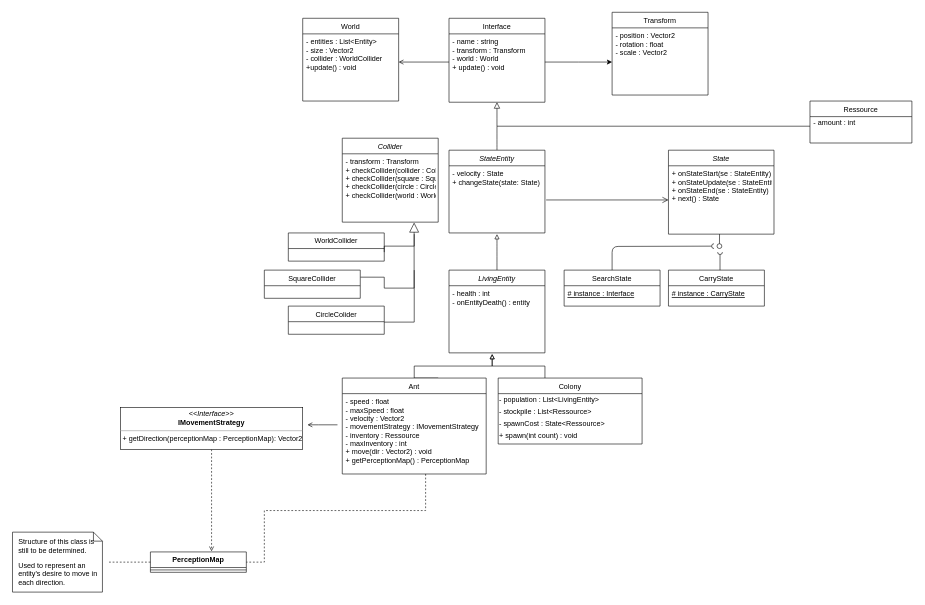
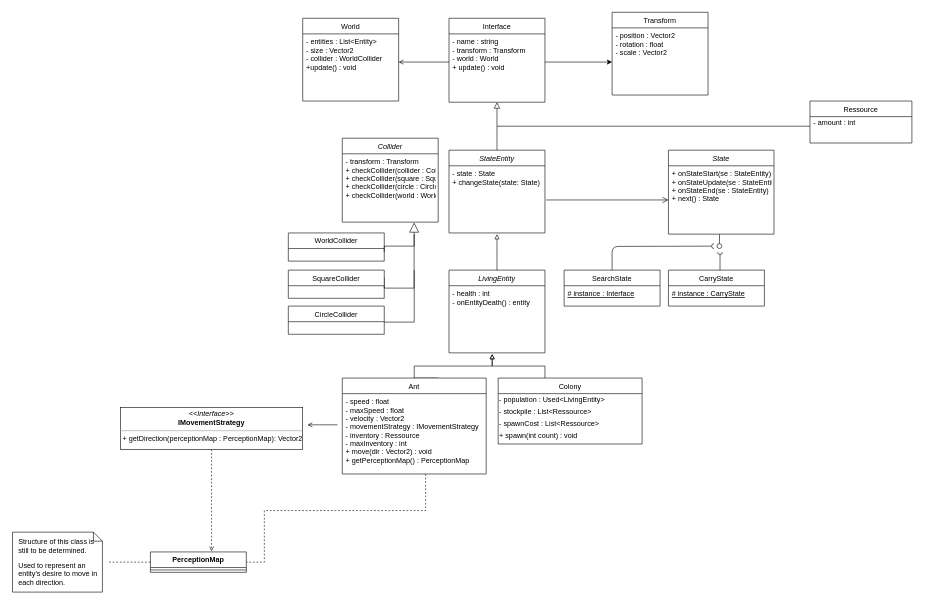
(483, 174) -> (479, 174)
(312, 284) -> (336, 284)
(336, 314) -> (336, 314)
(557, 400) -> (558, 400)
(556, 424) -> (553, 424)
